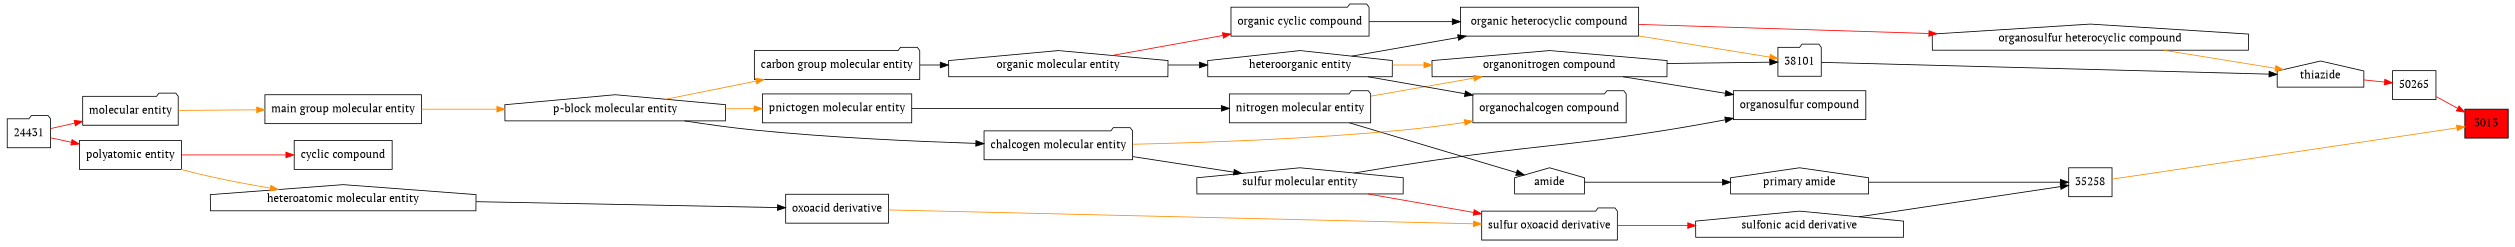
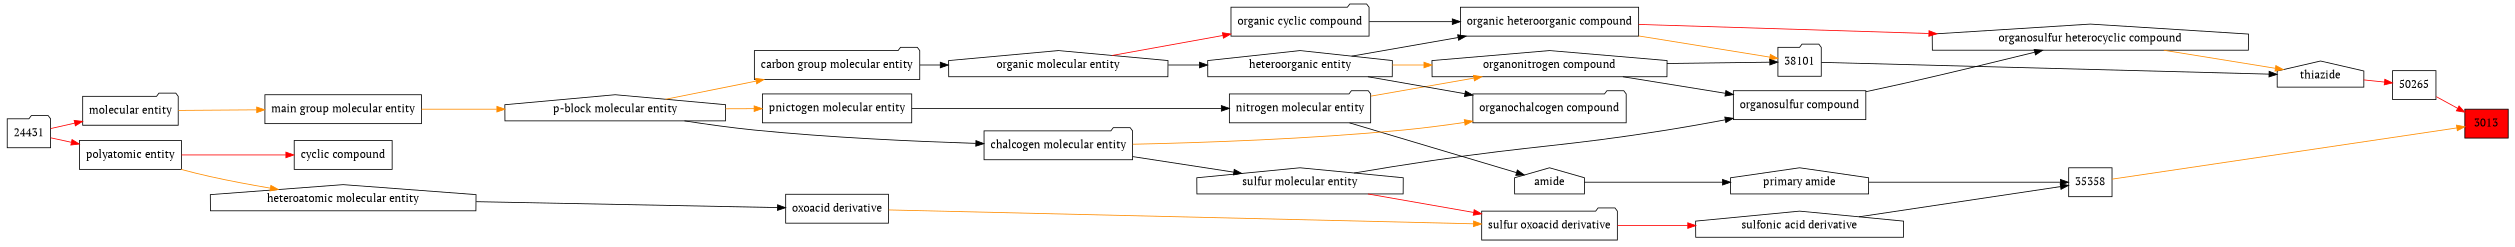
(1550, 22) -> (1550, 22)
none -> (1950, 73)
(2090, 182) -> (2090, 182)
